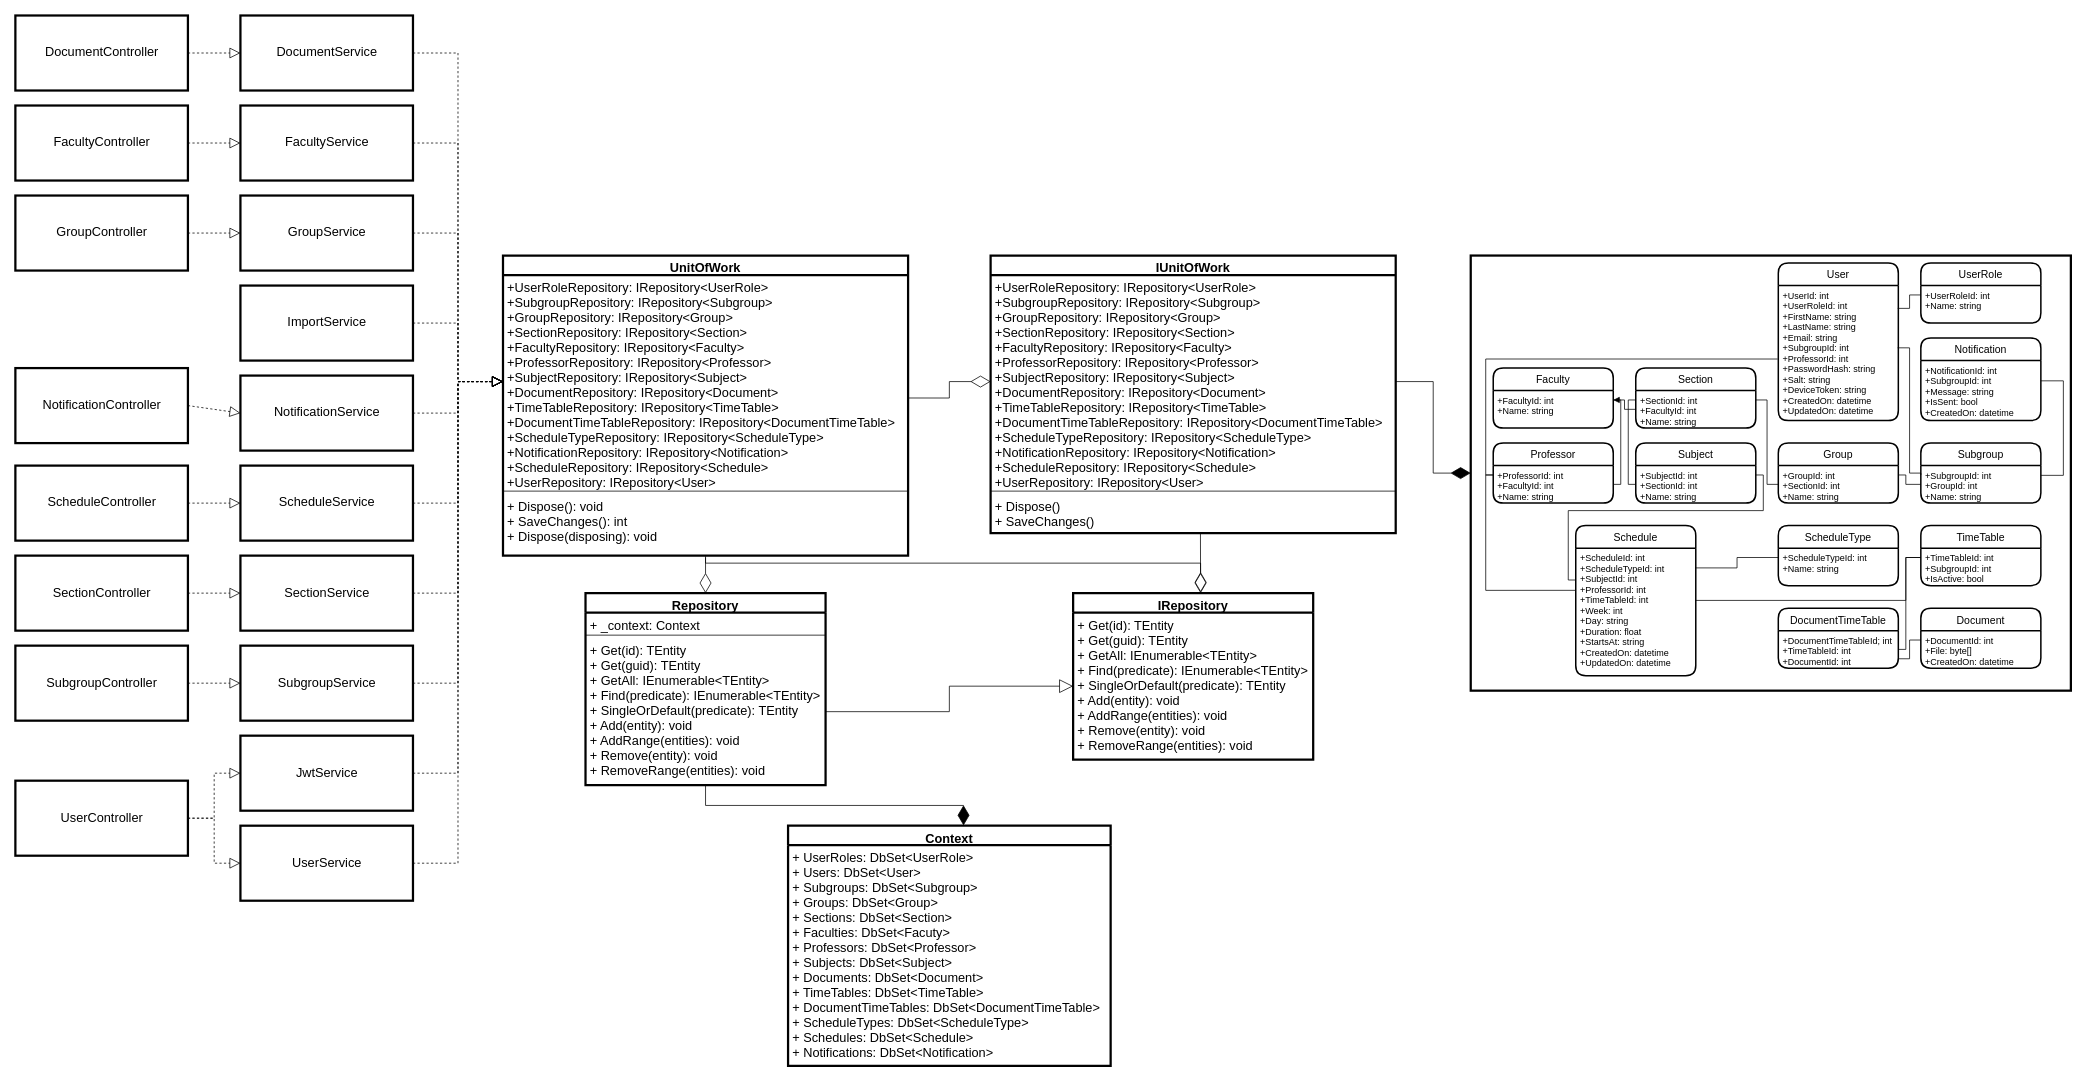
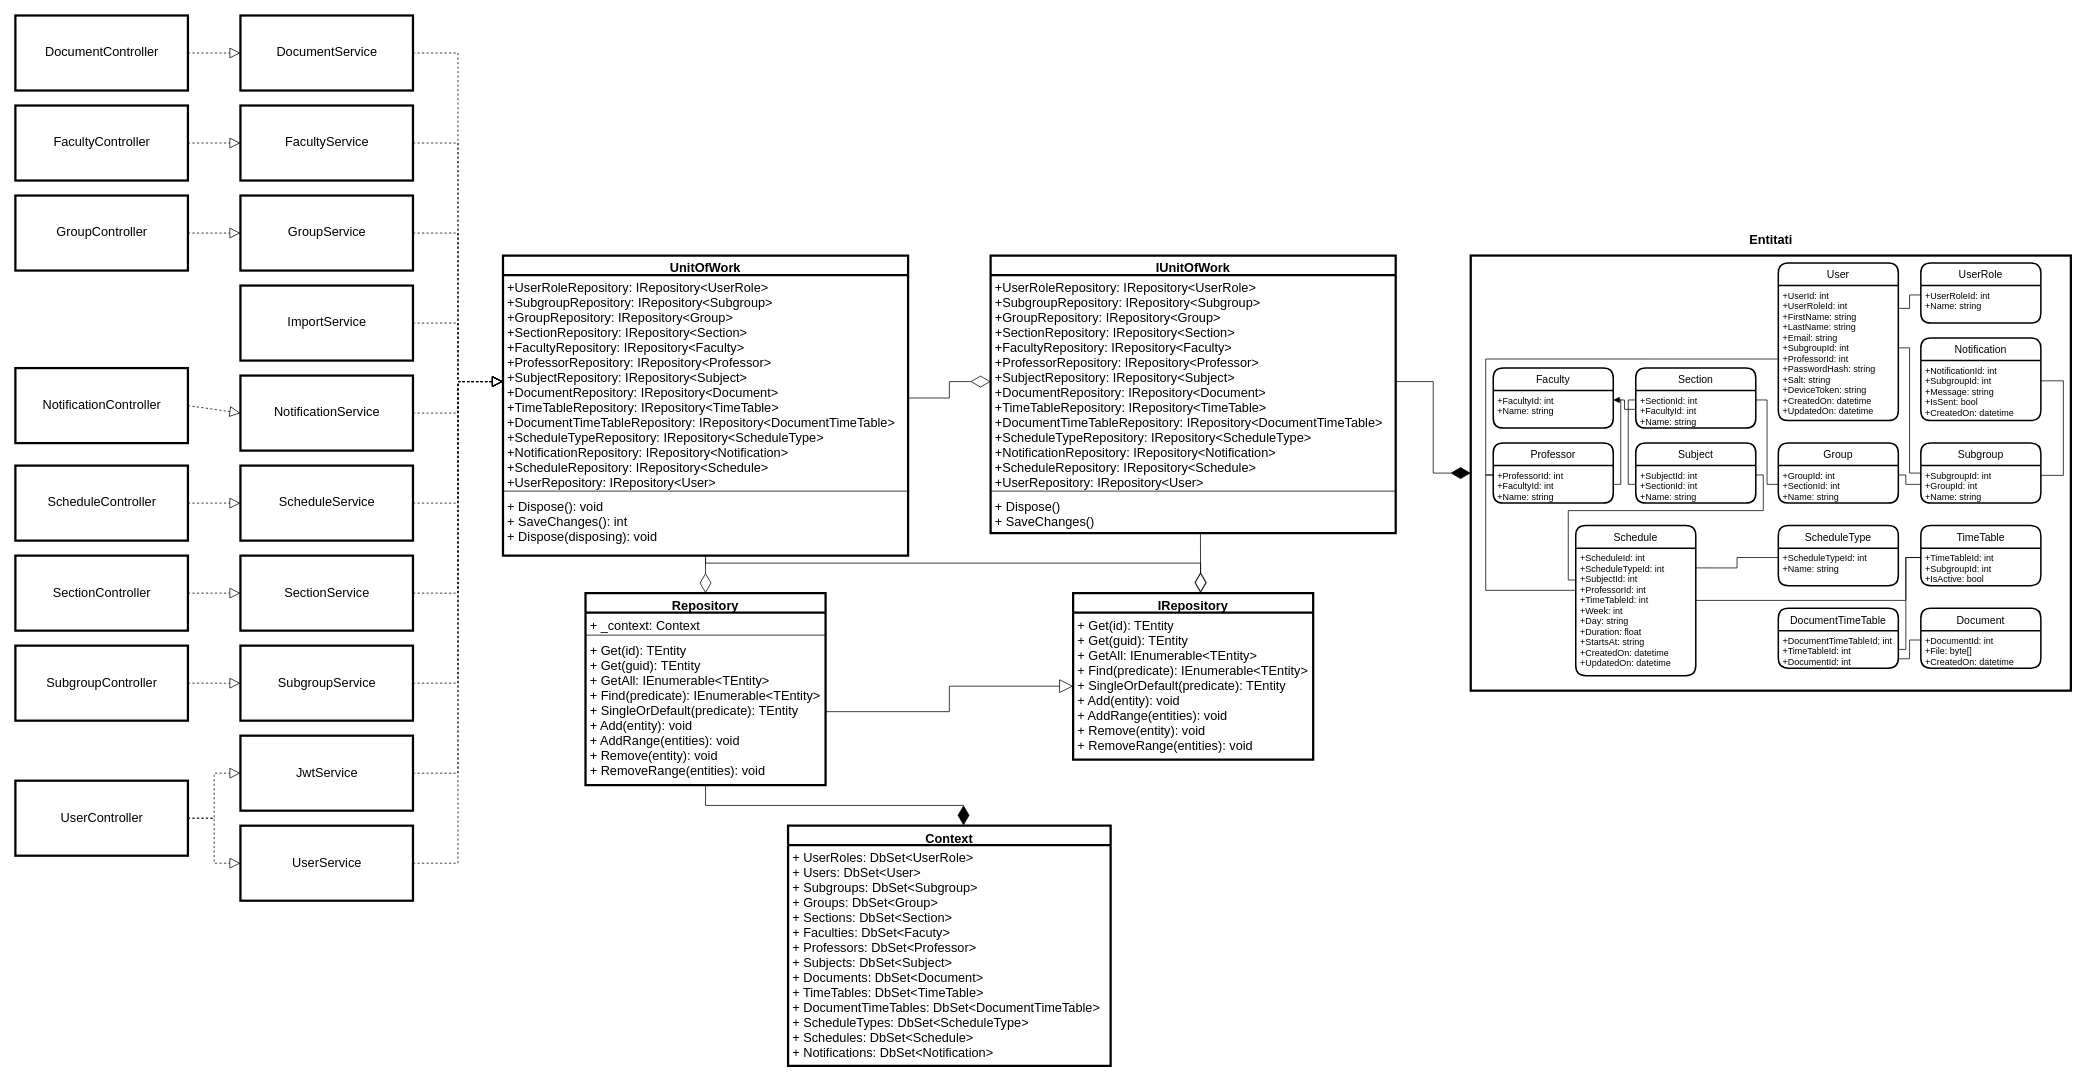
none -> (1770, 240)
